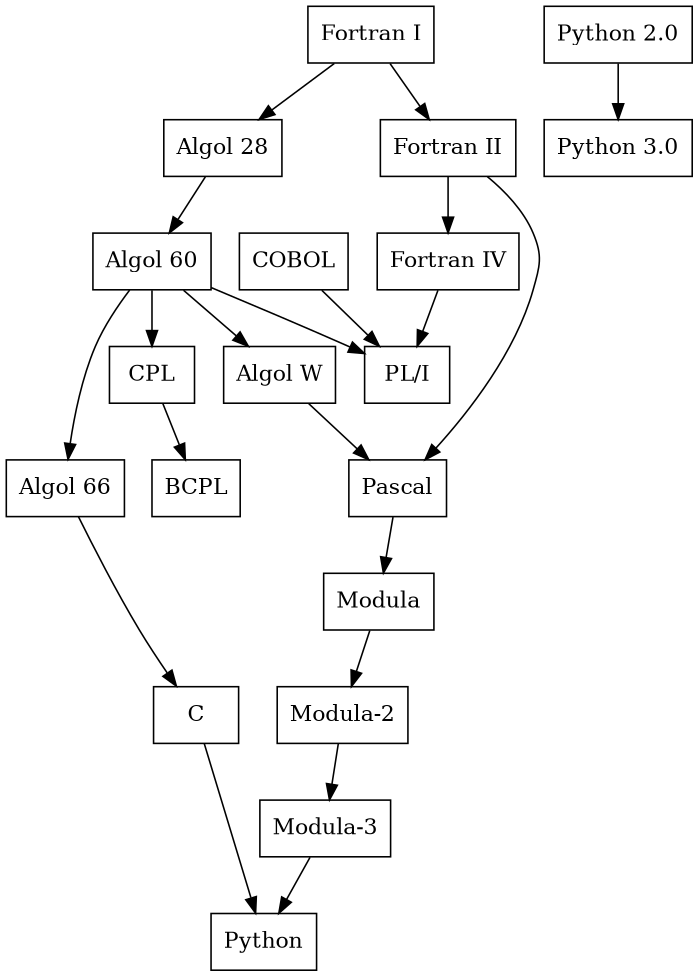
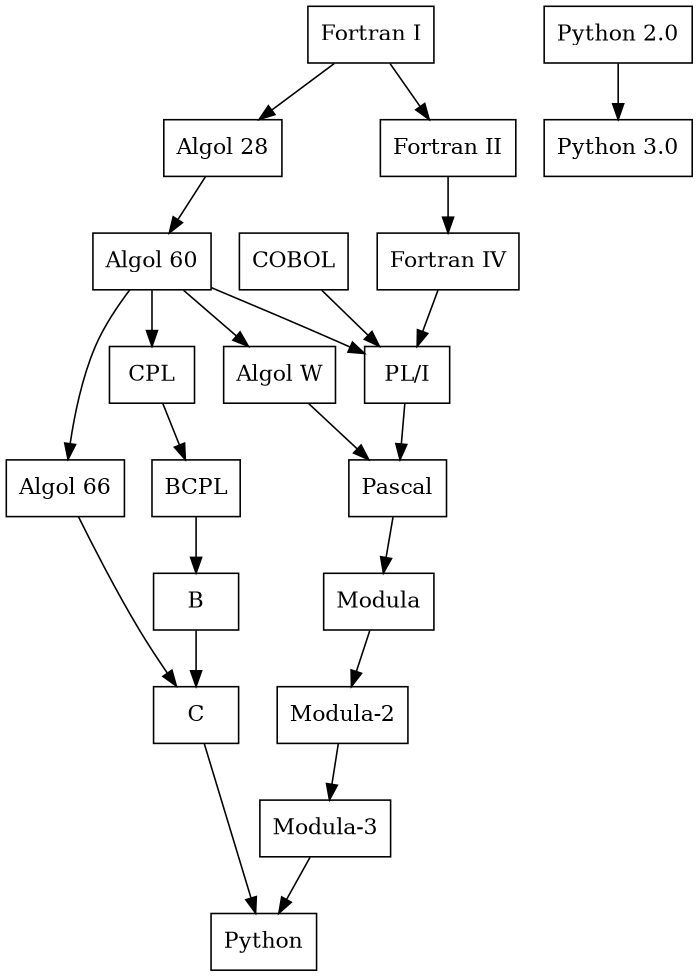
(524, 316) -> (403, 424)
none -> (196, 602)
